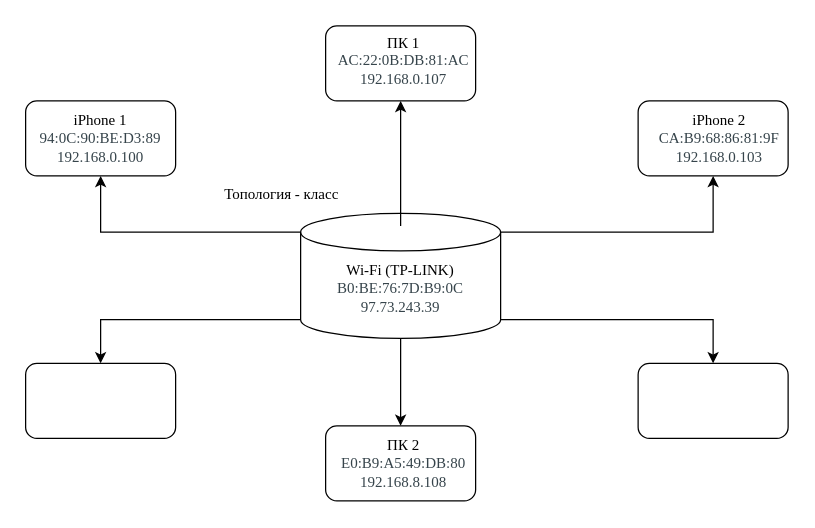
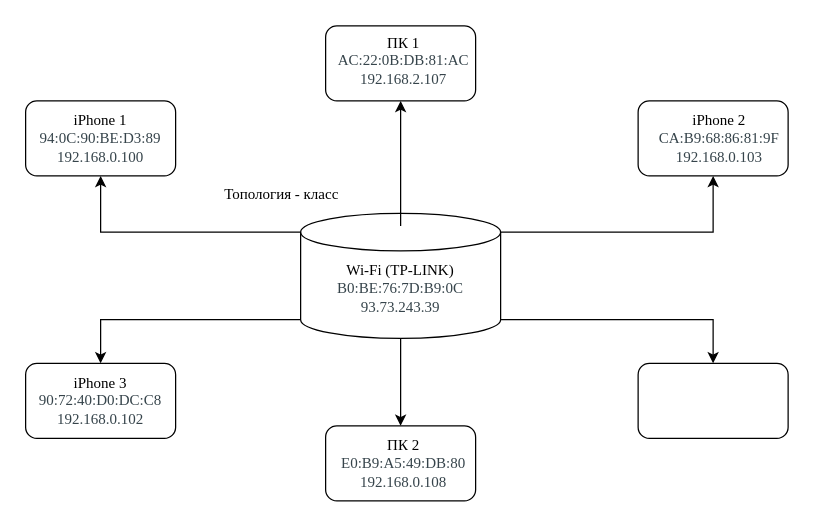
(404, 61) -> (404, 61)
(401, 288) -> (401, 288)
none -> (101, 401)
(404, 463) -> (404, 463)
